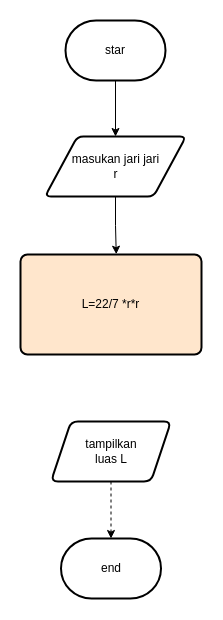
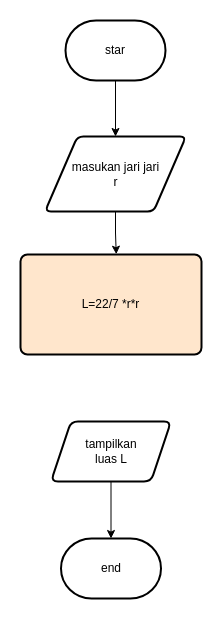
(116, 167) -> (116, 174)
(111, 506) -> (111, 506)
